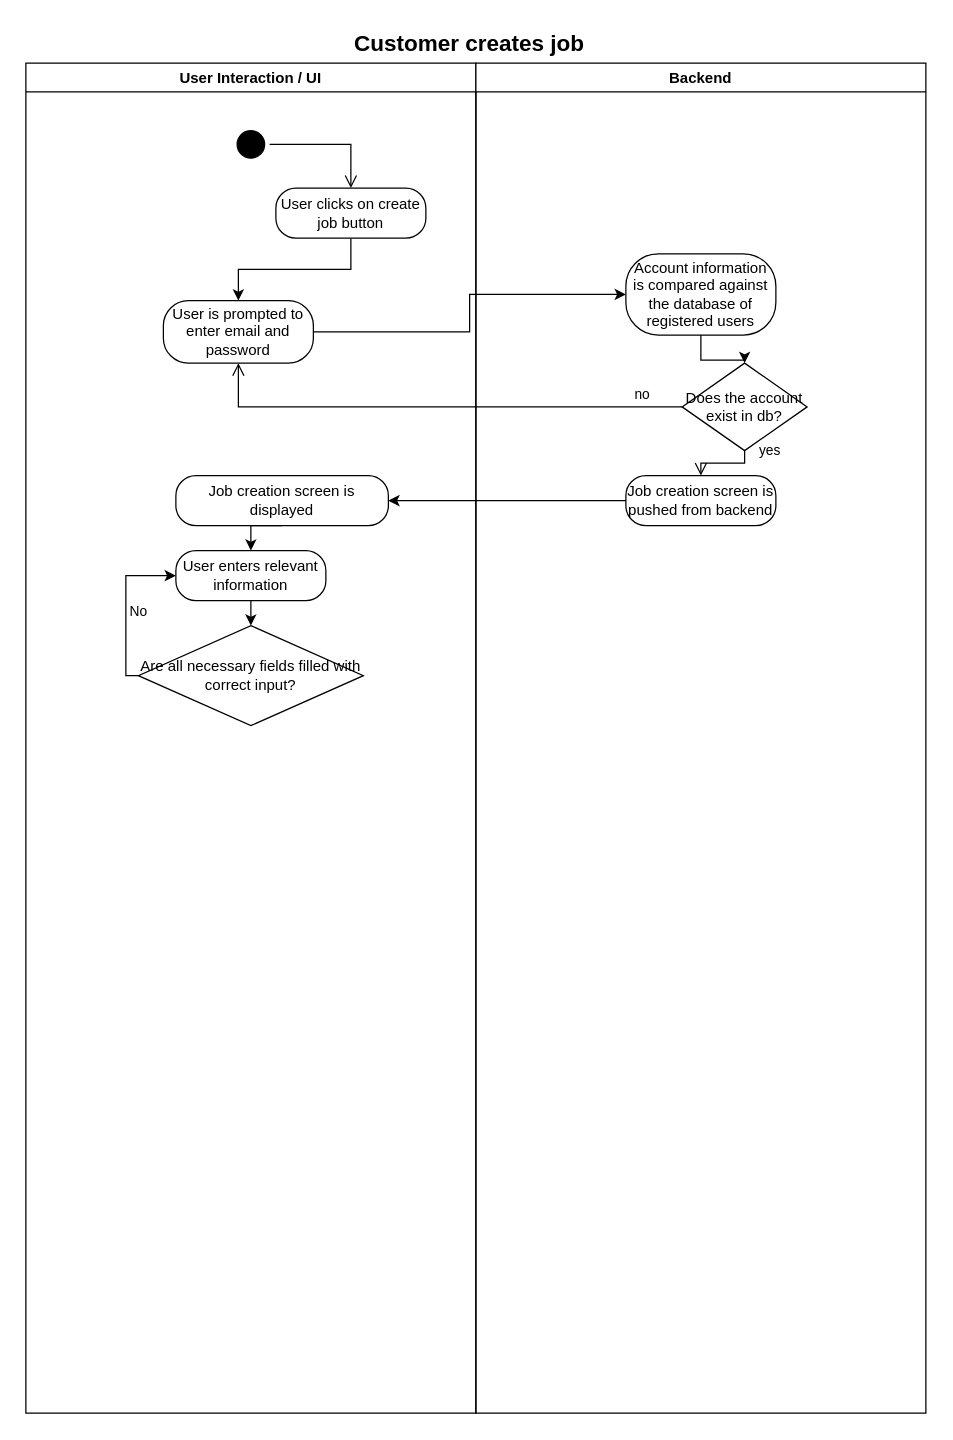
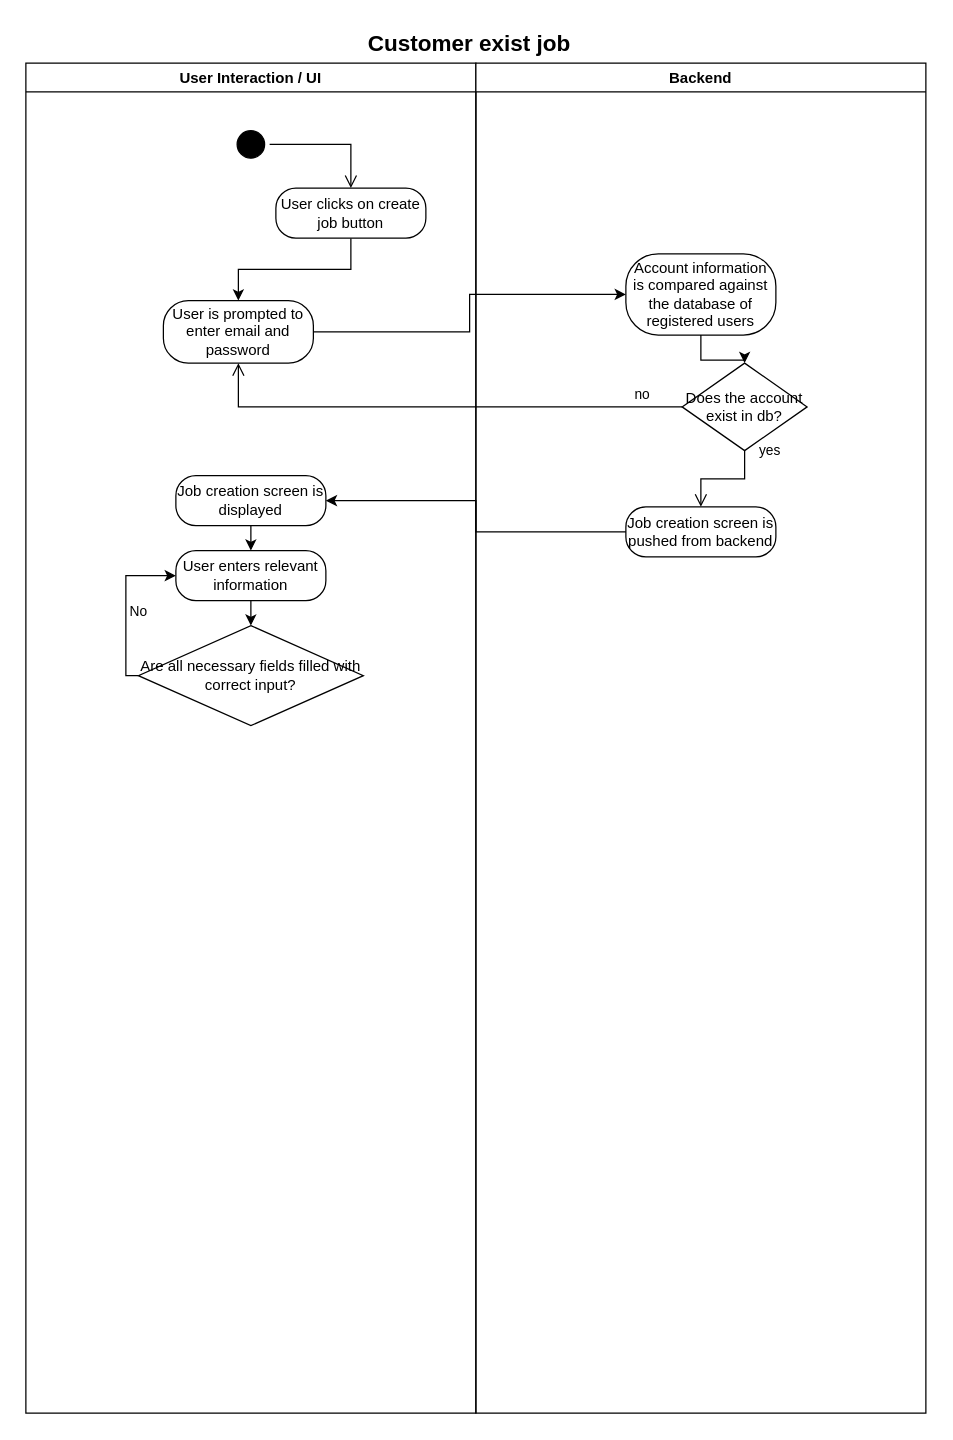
(469, 44) -> (469, 44)
(282, 501) -> (251, 501)
(701, 501) -> (701, 532)
